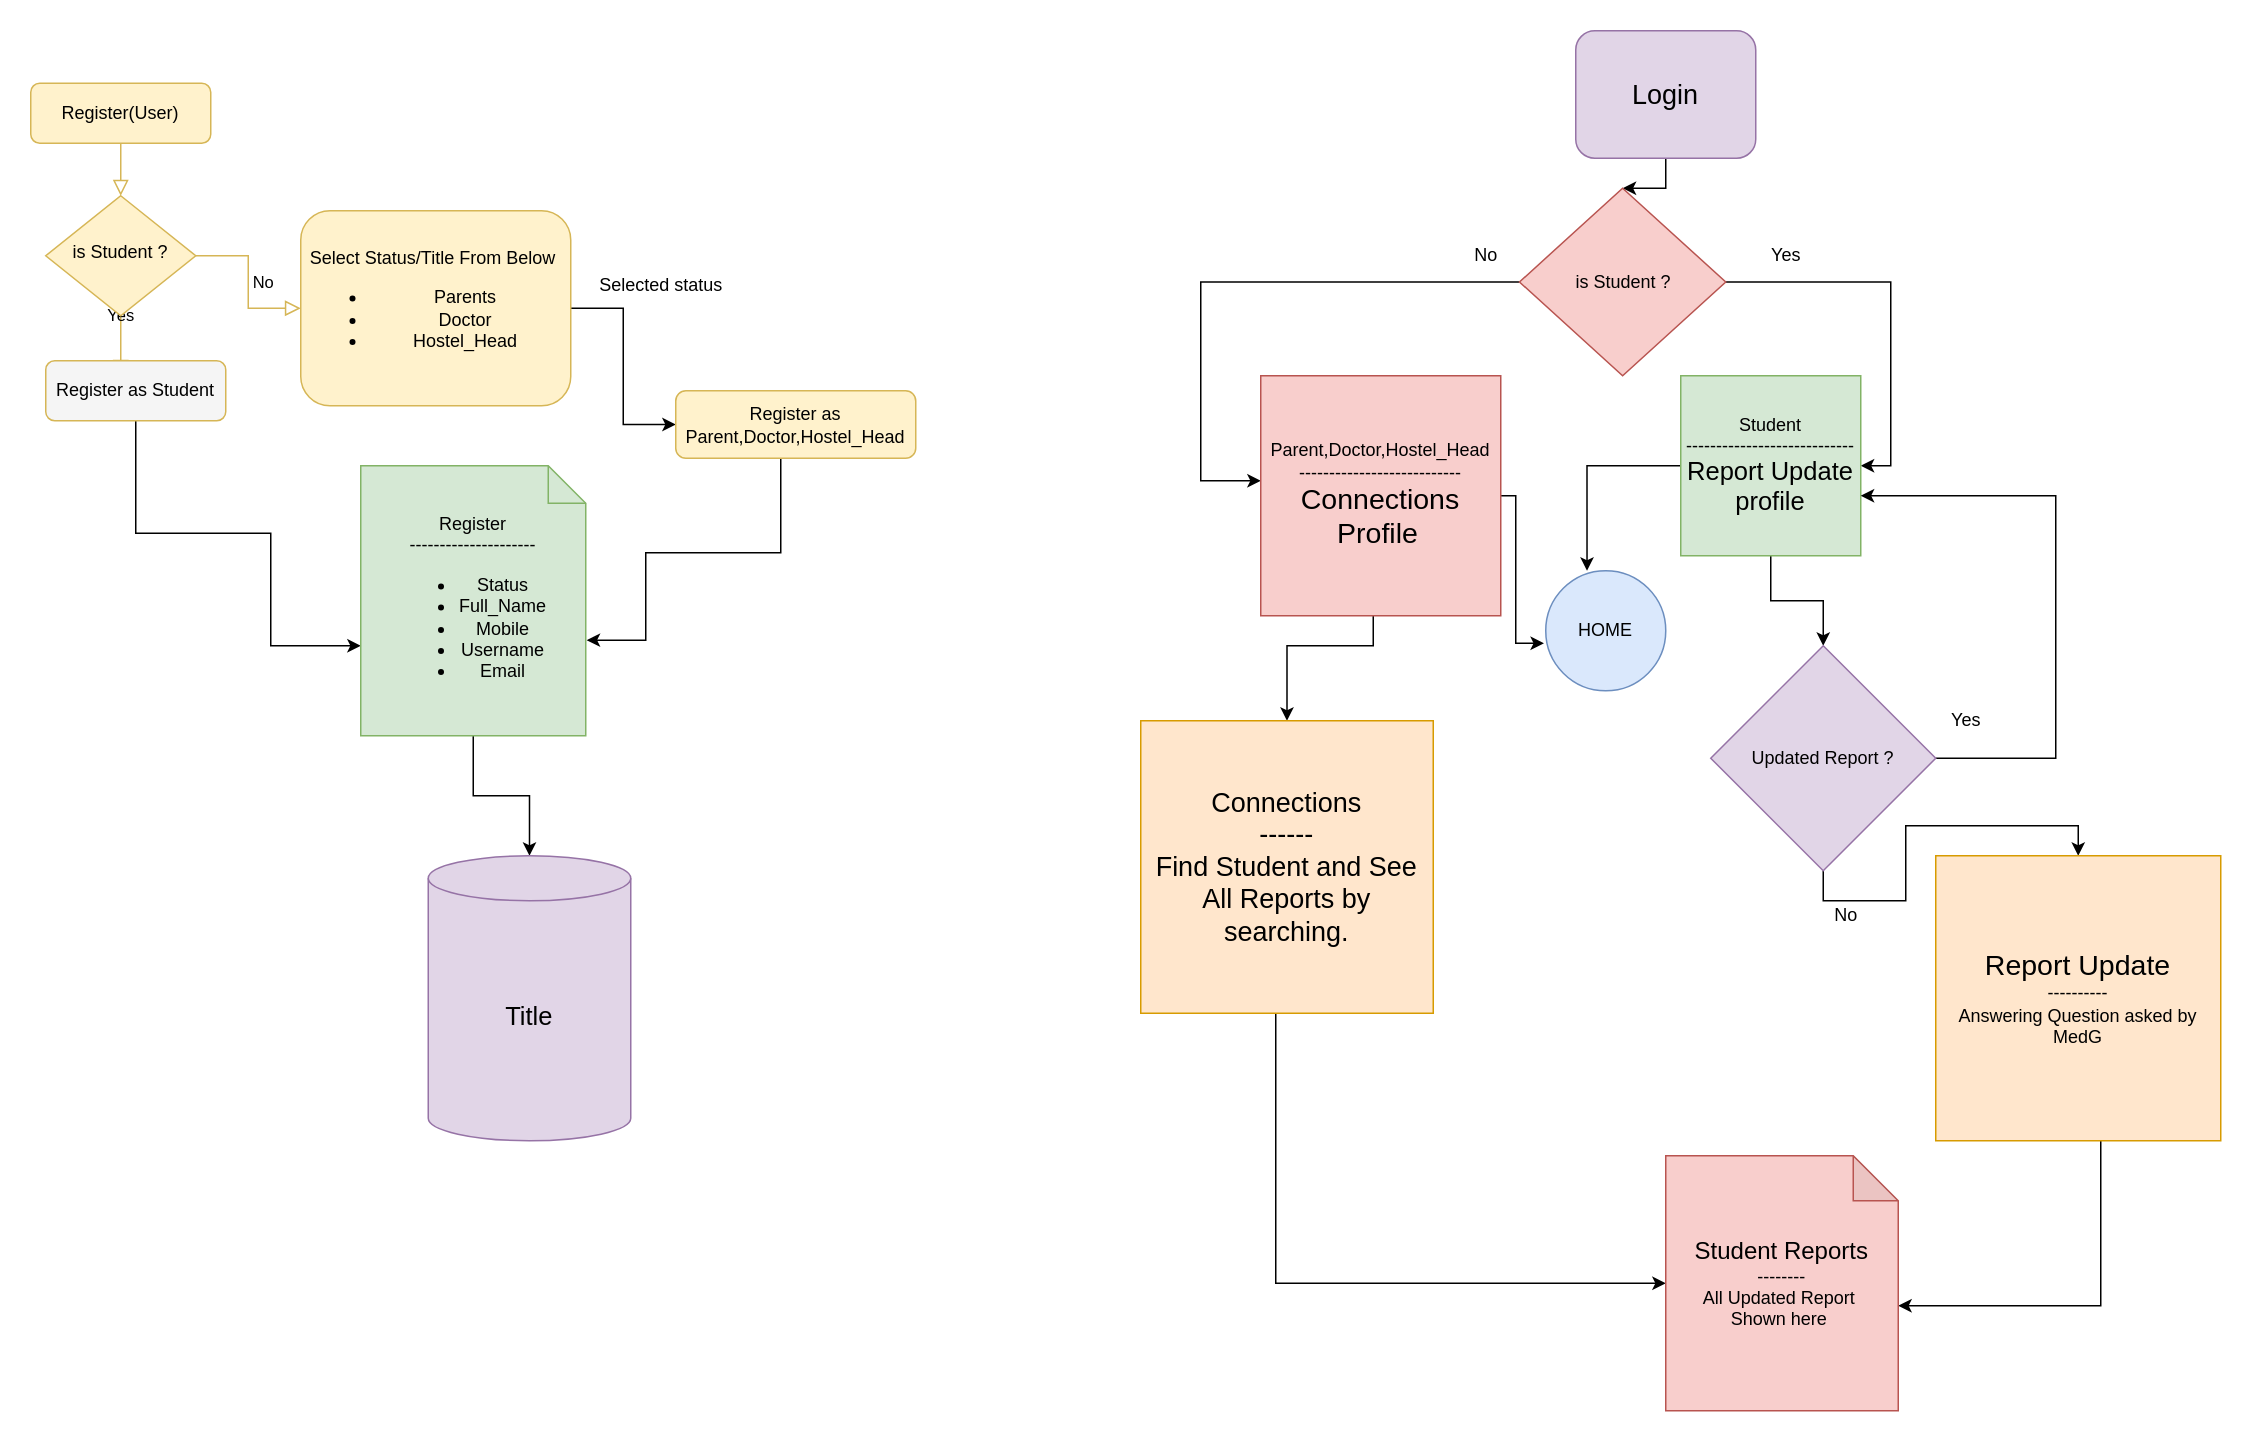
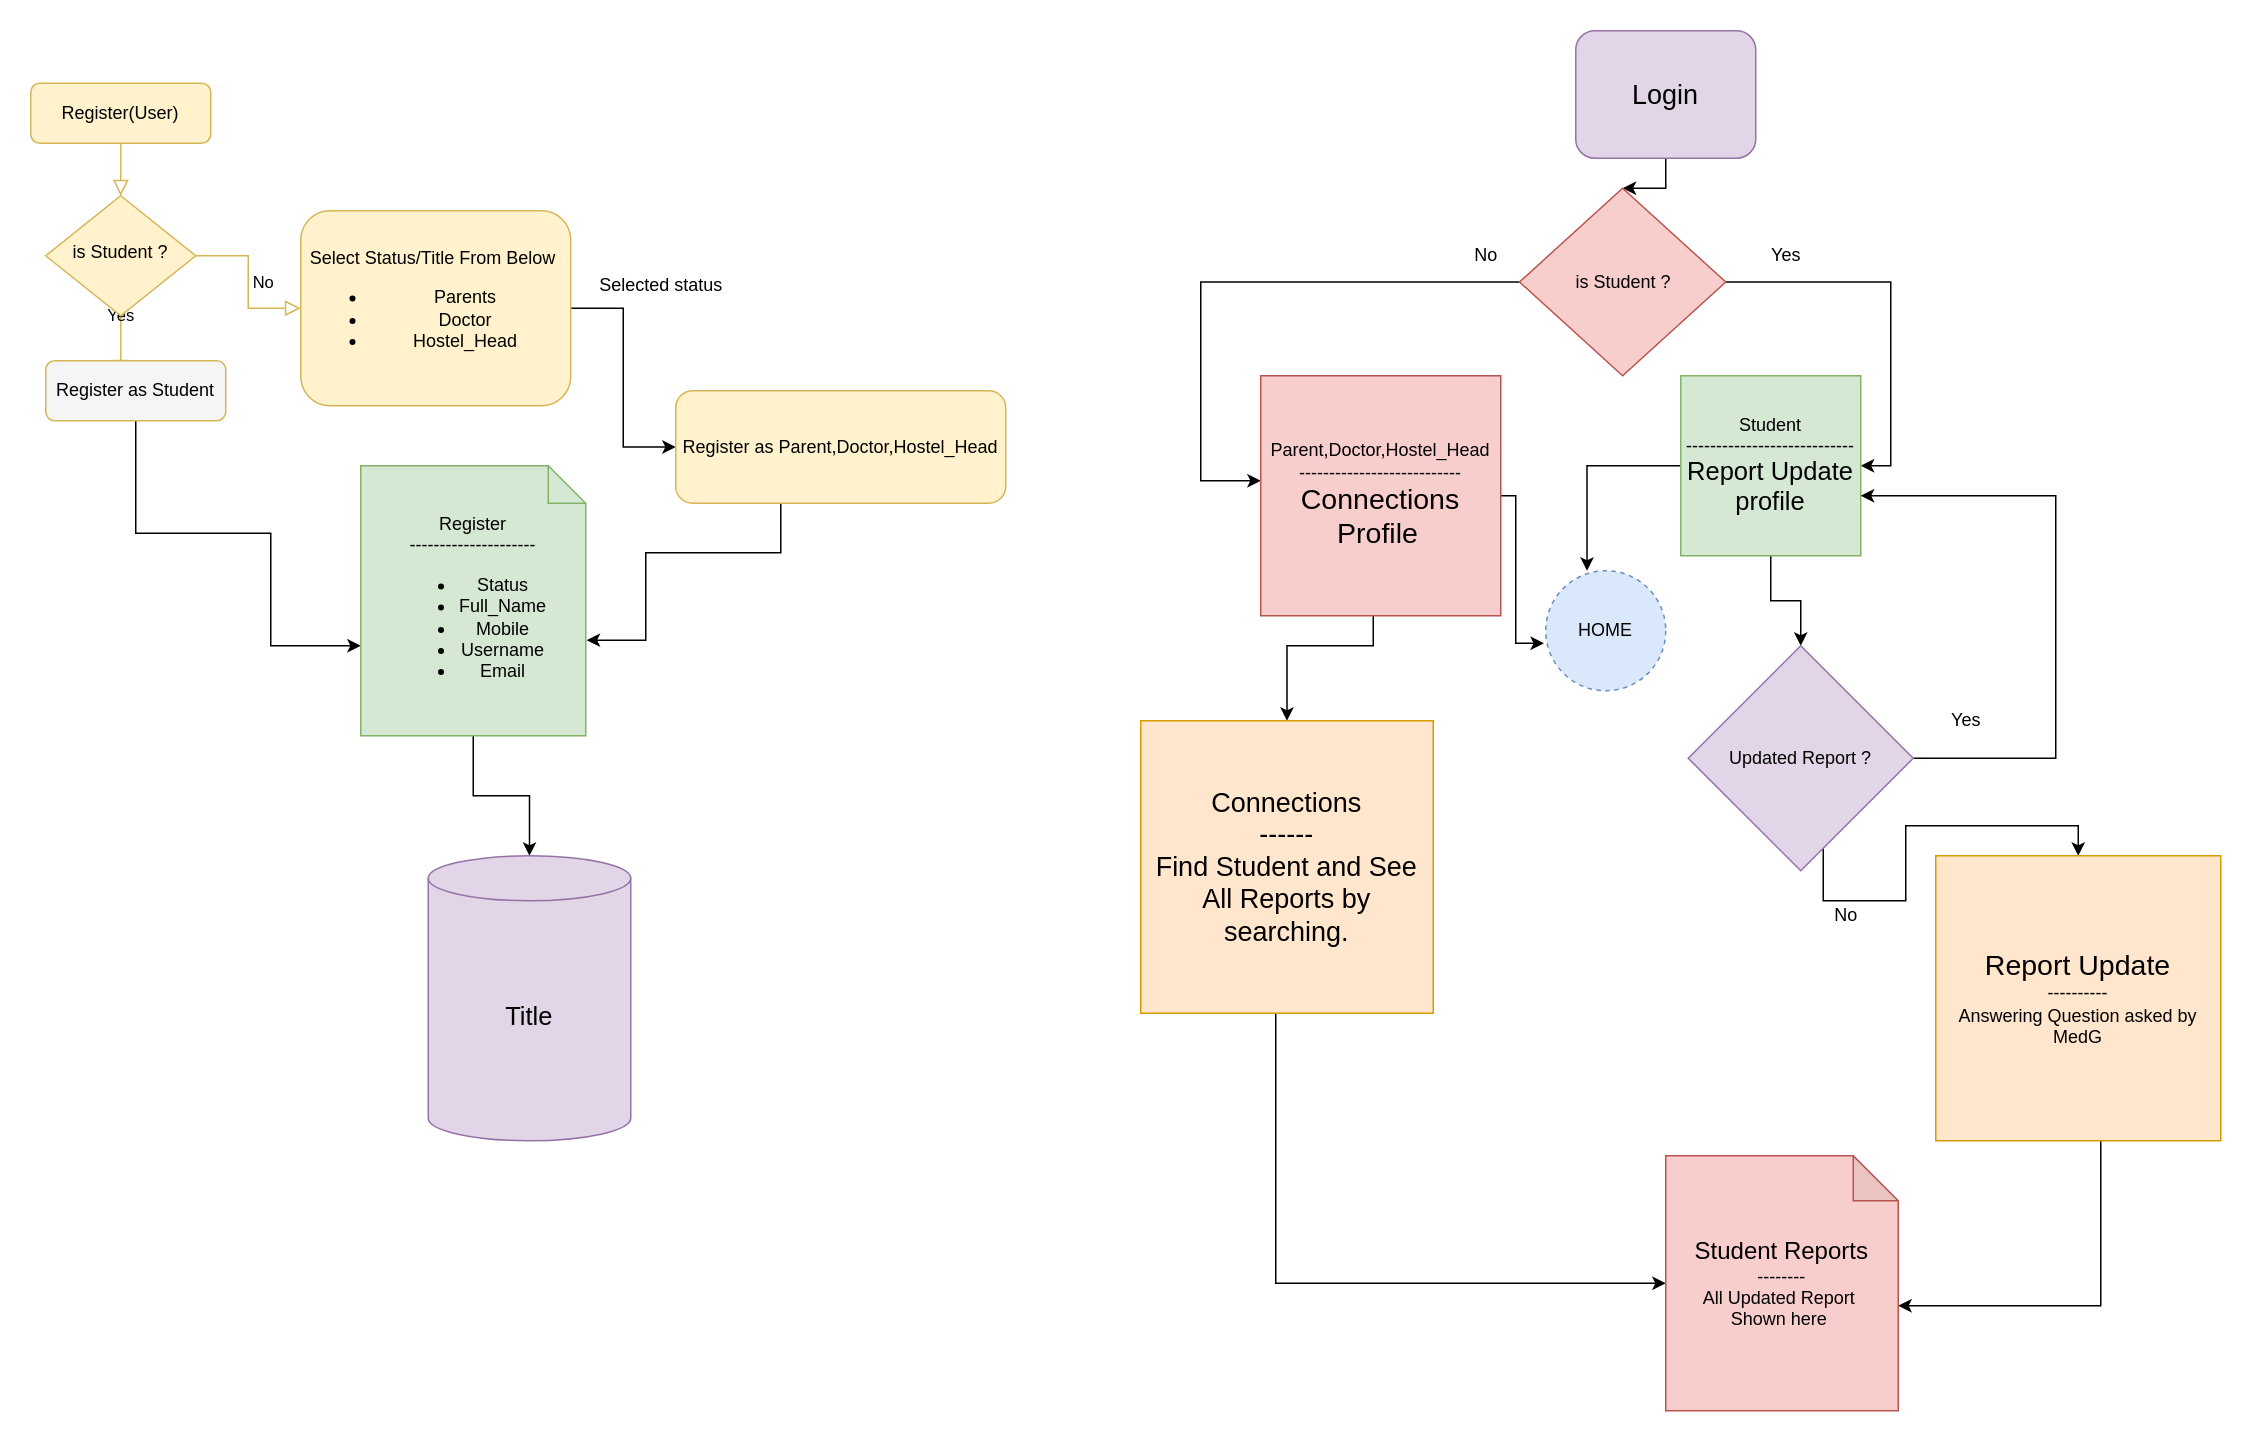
(796, 425) -> (841, 447)
(1606, 631) -> (1606, 631)
(1823, 758) -> (1801, 758)
